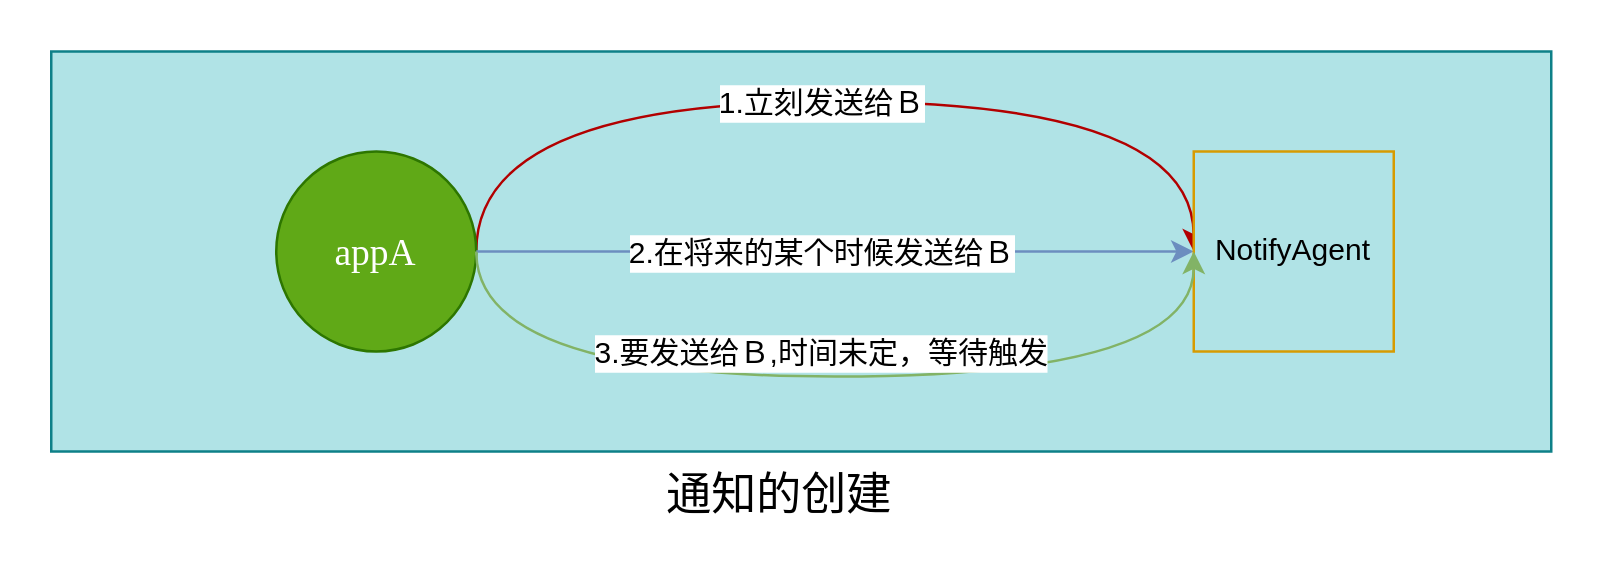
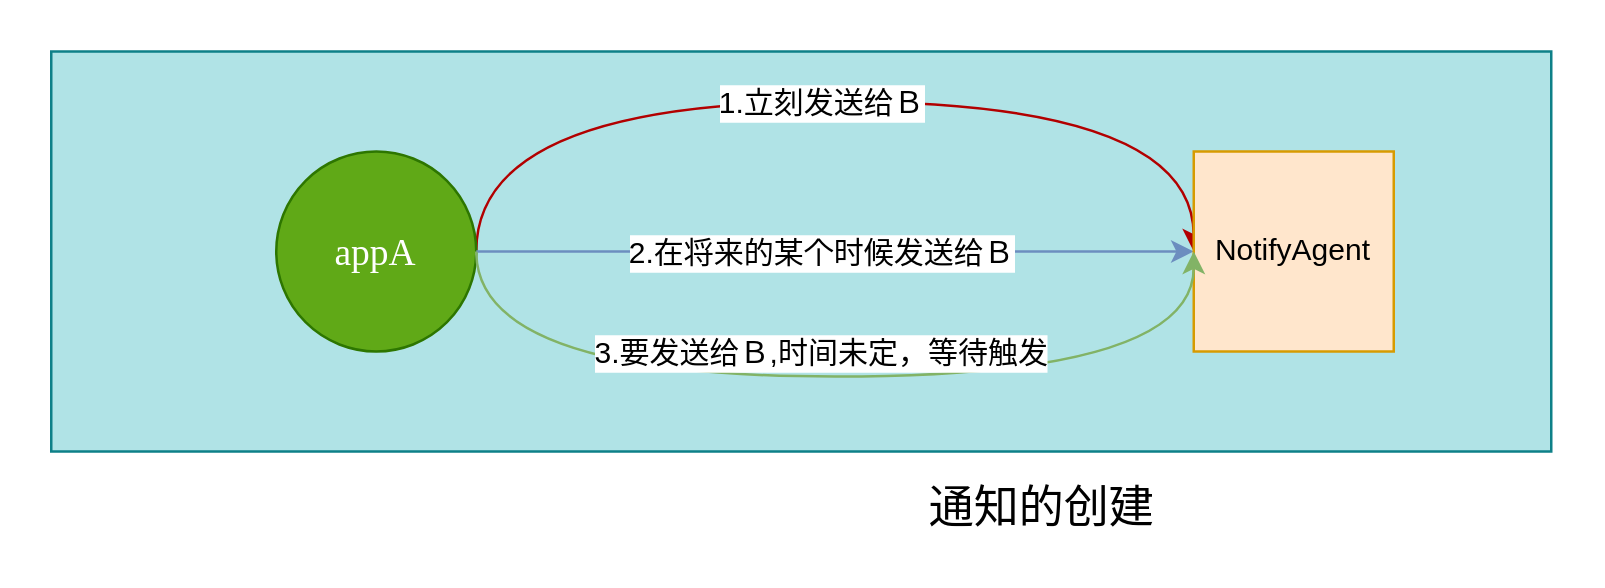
(1294, 251) -> (1294, 251)
(779, 496) -> (1041, 509)
